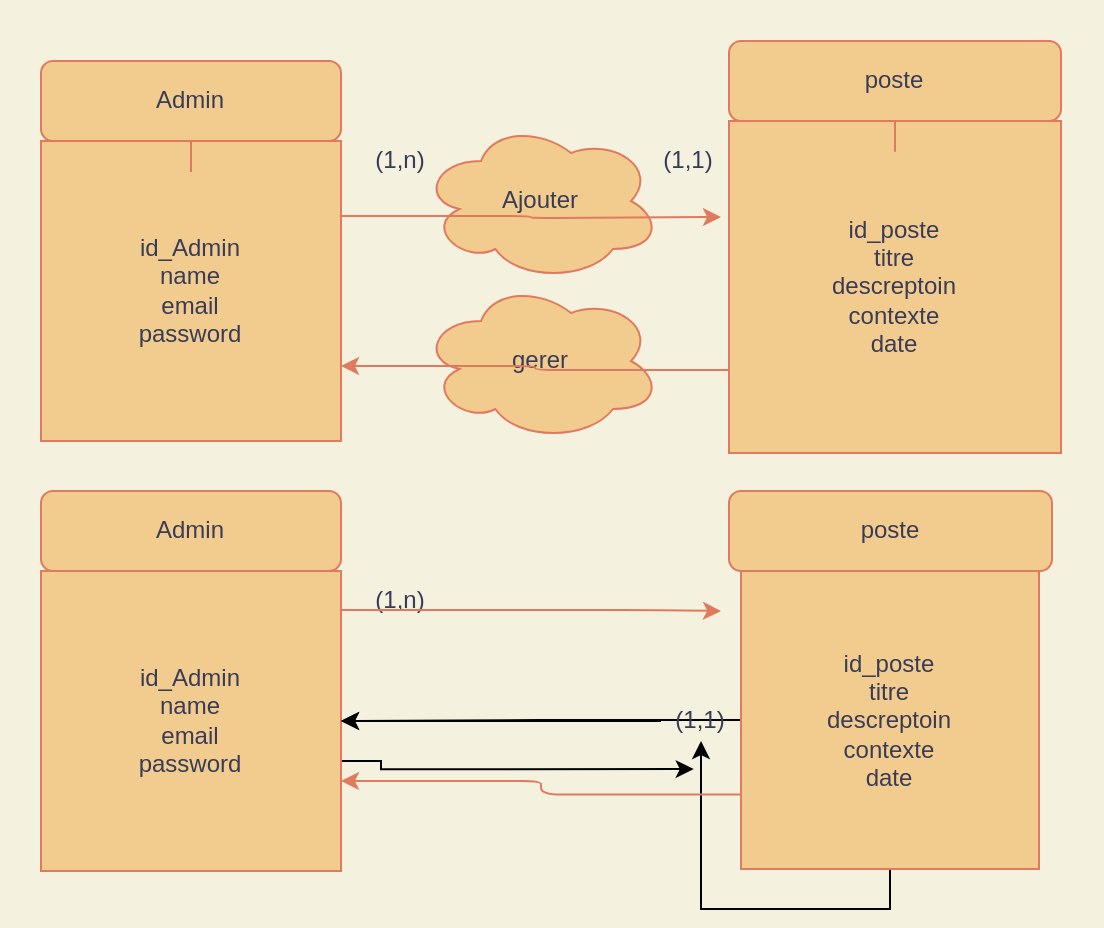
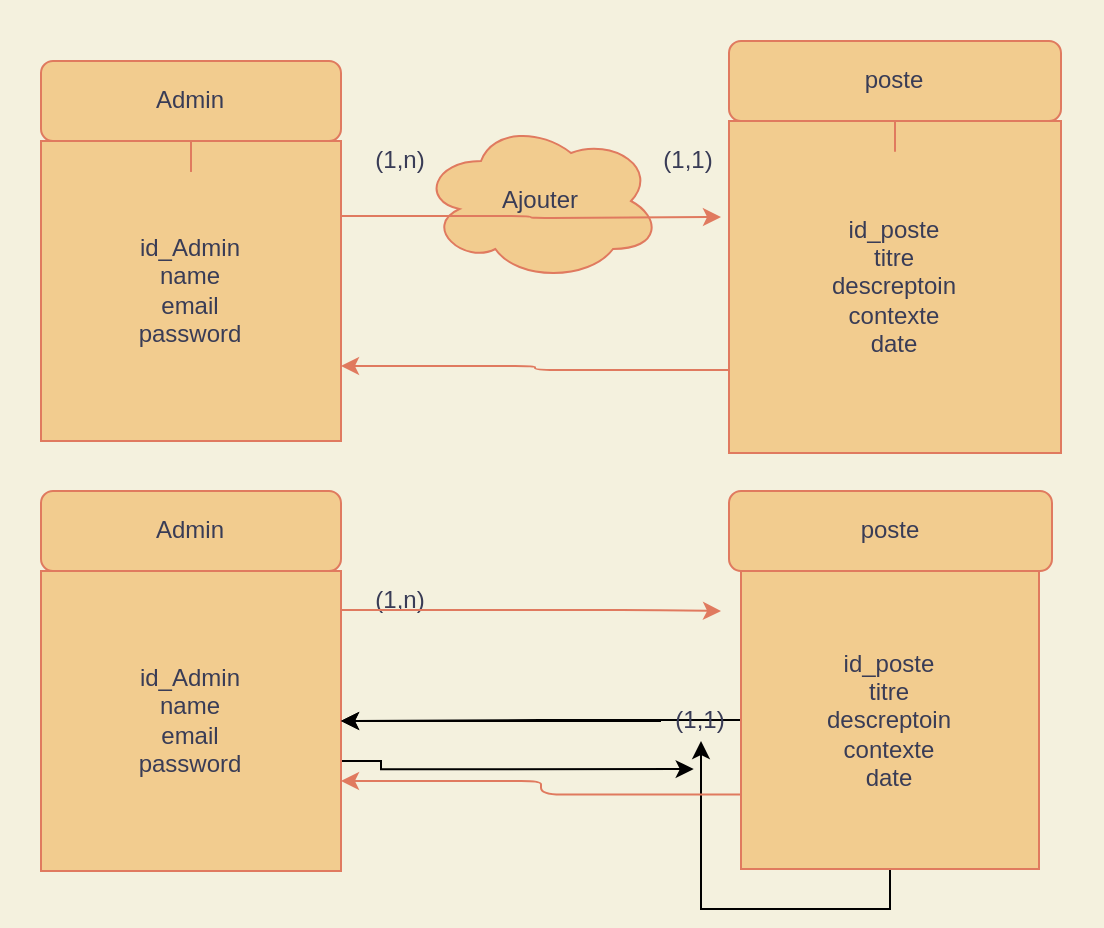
(541, 361) -> none
